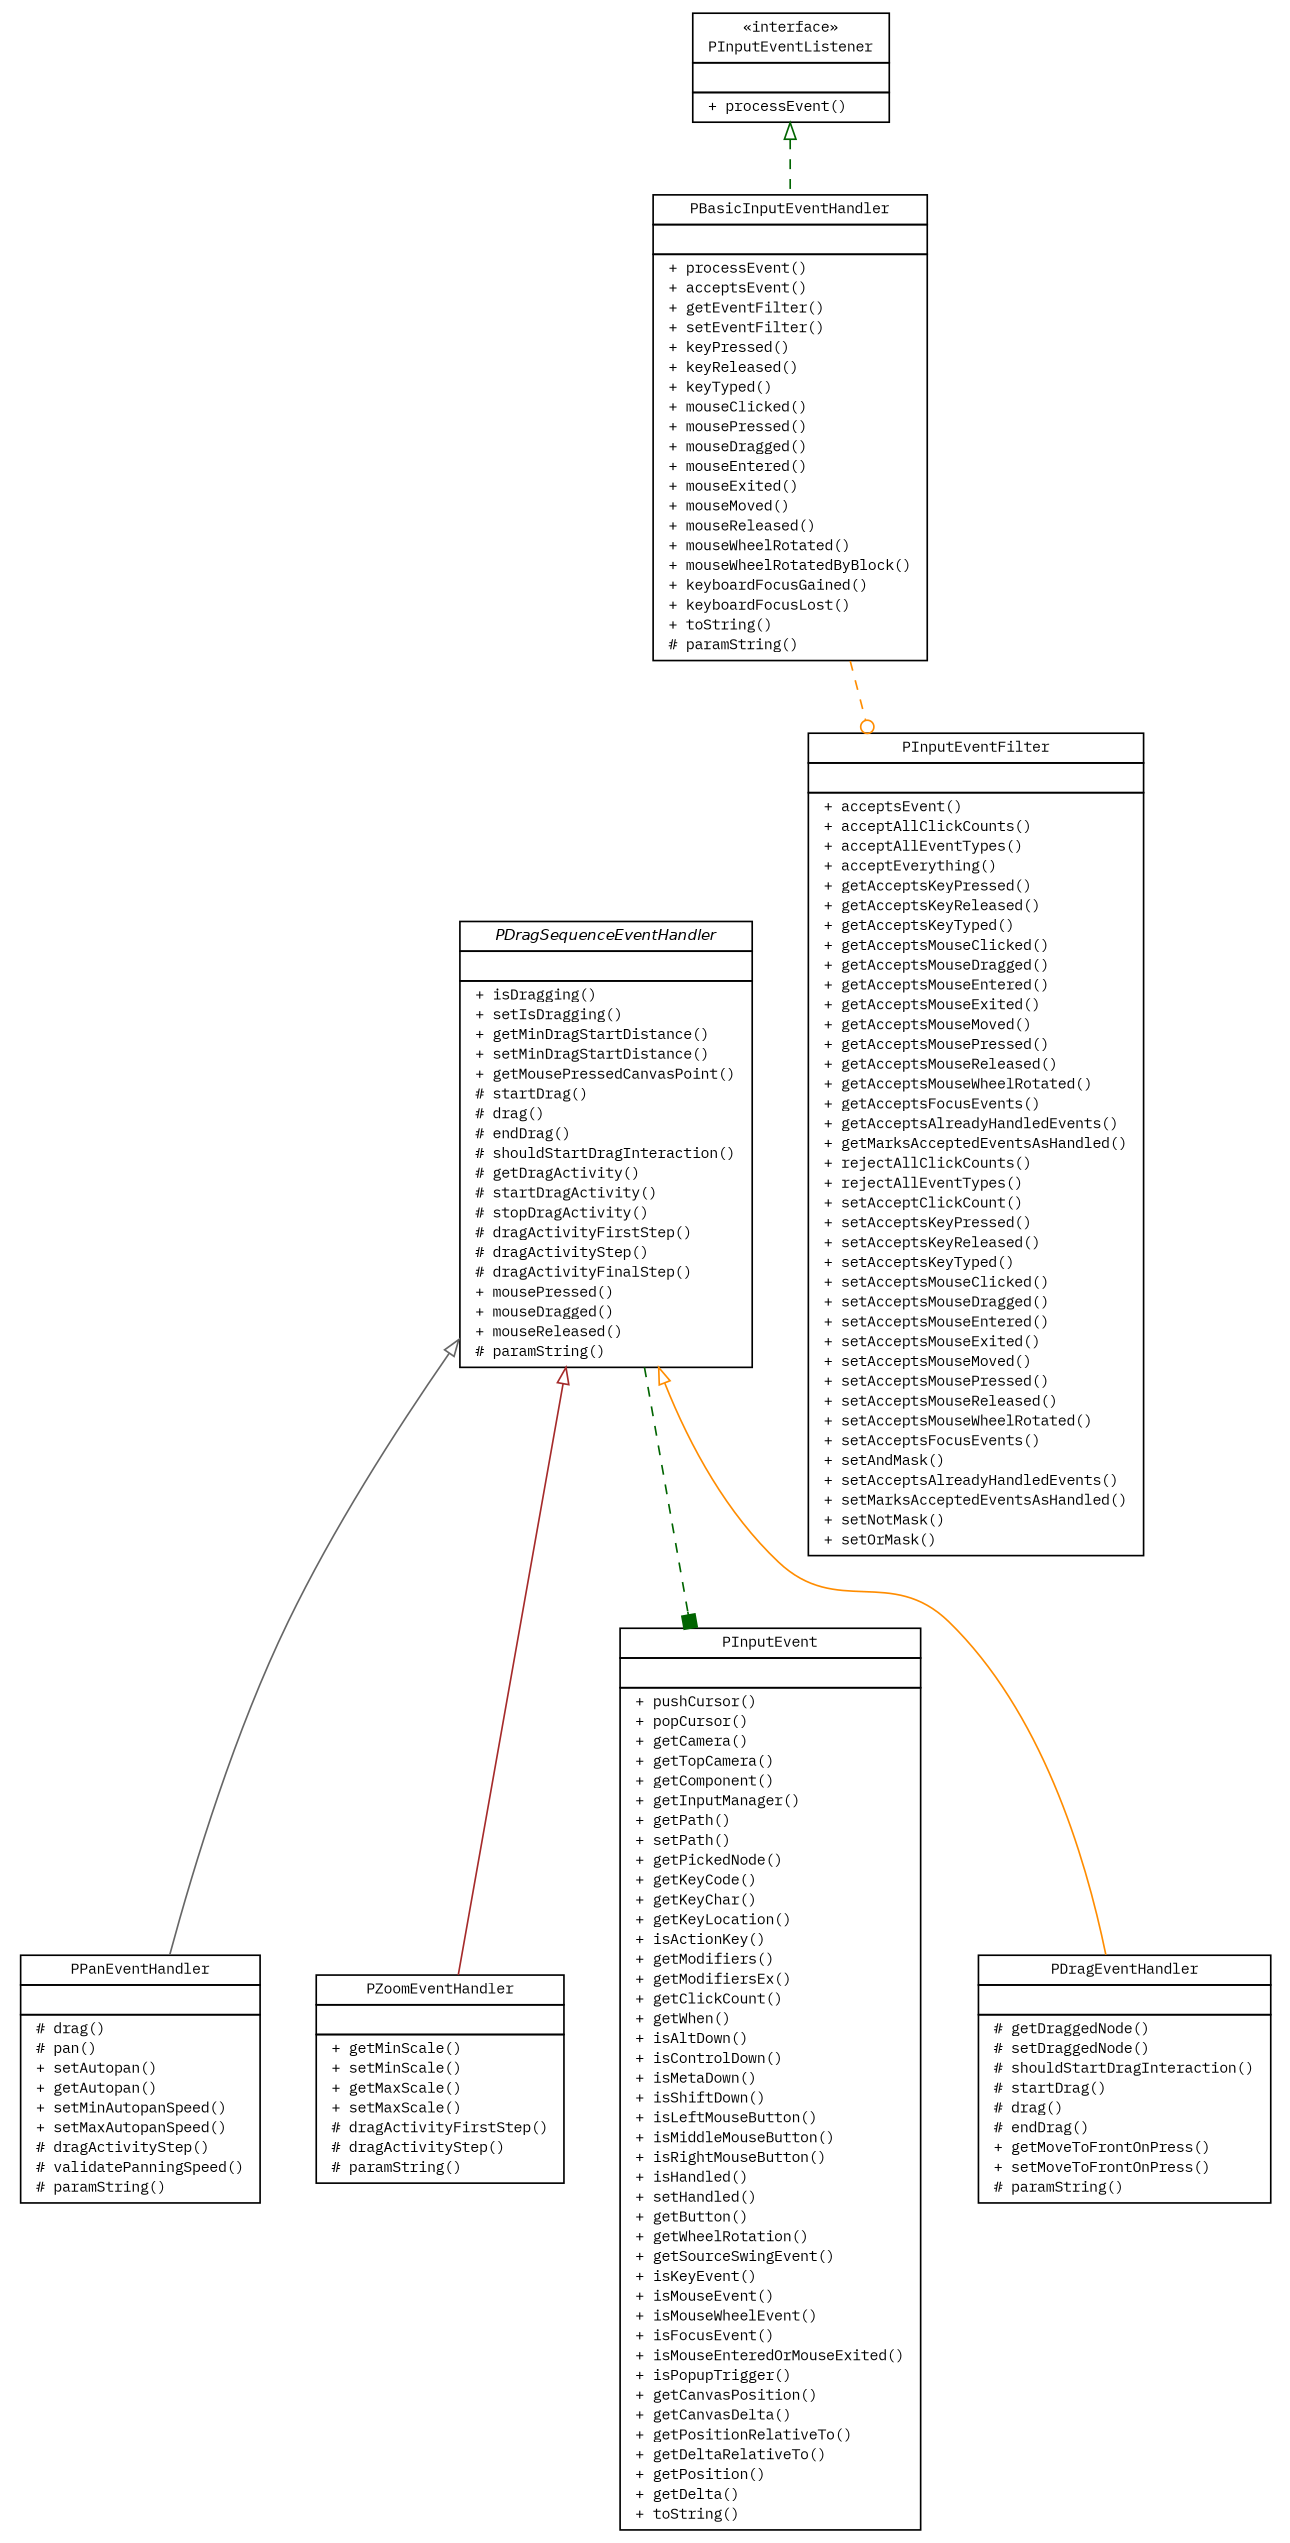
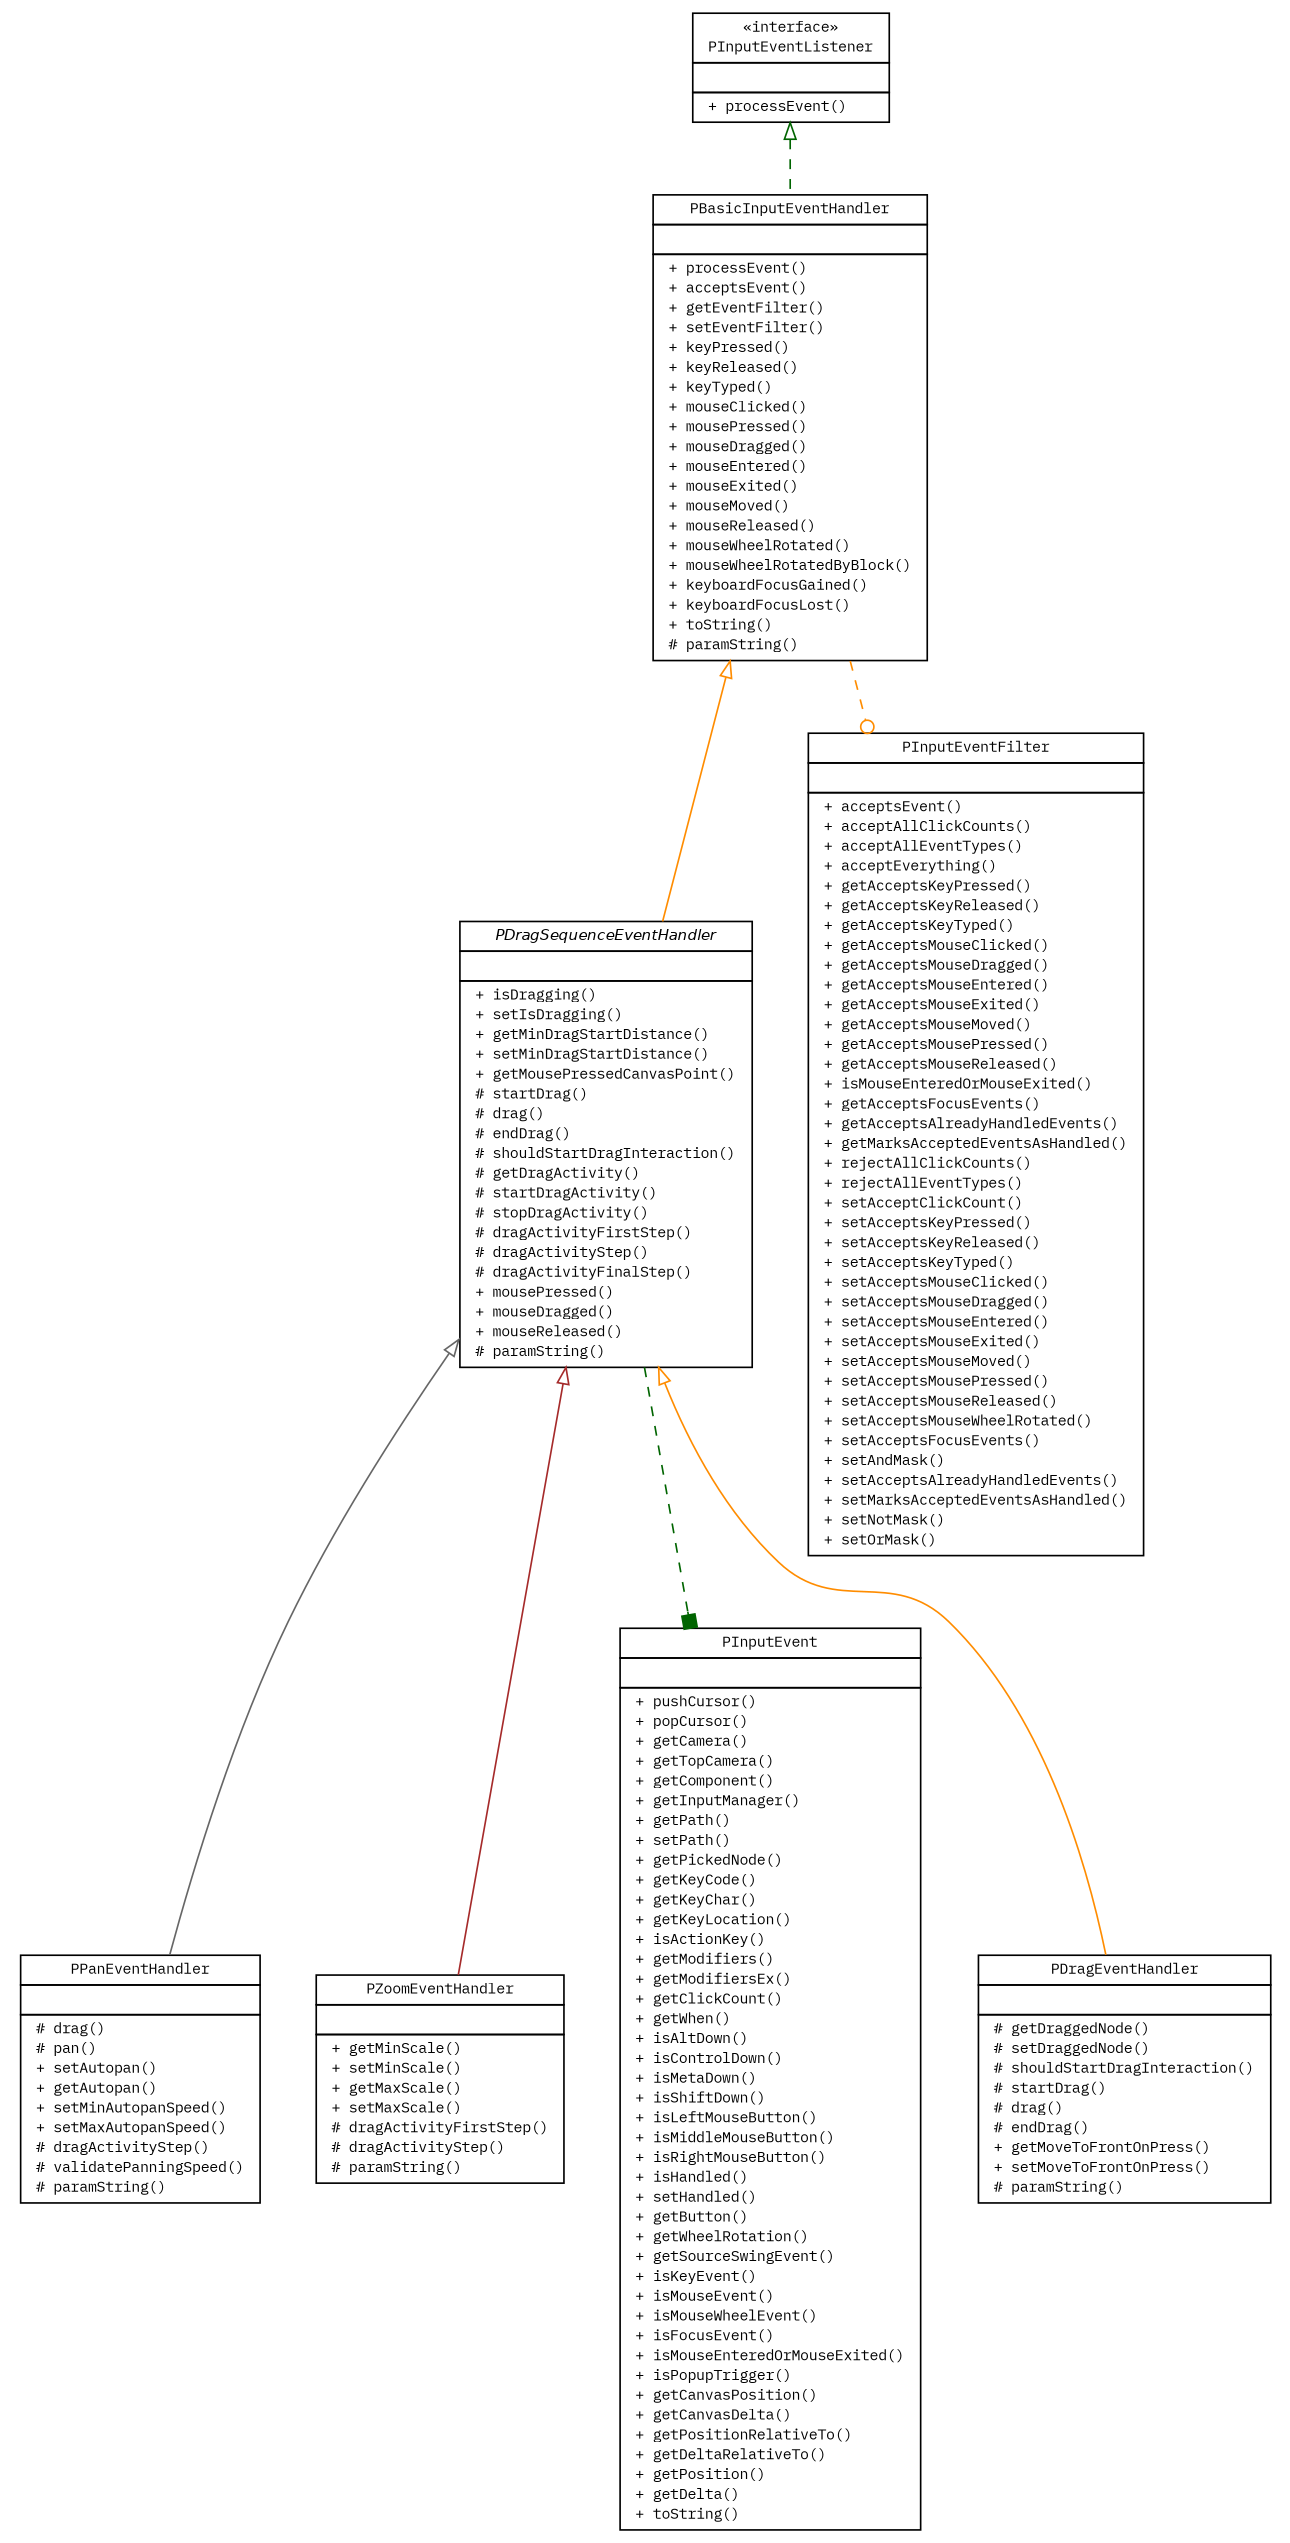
none -> (694, 799)
(959, 1084) -> (959, 1084)
